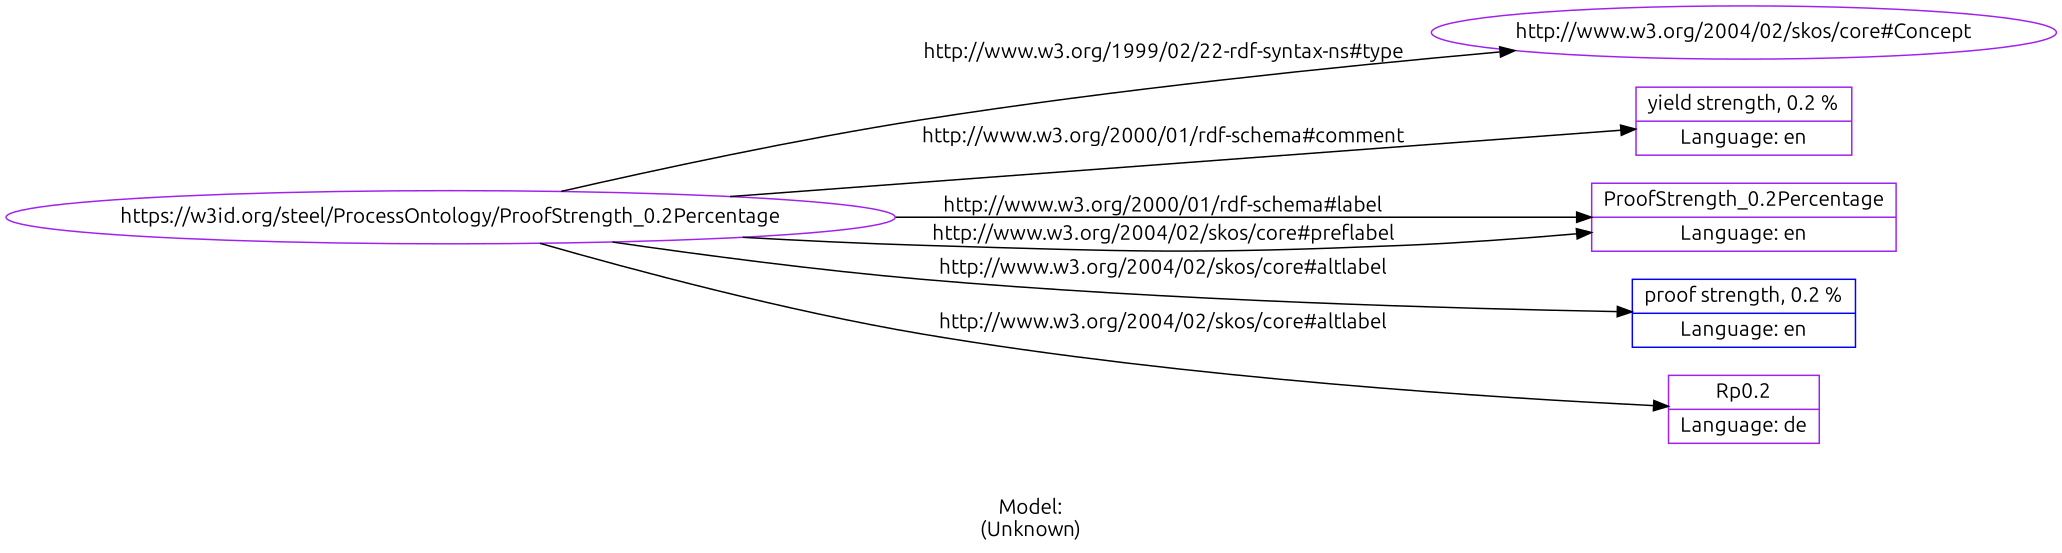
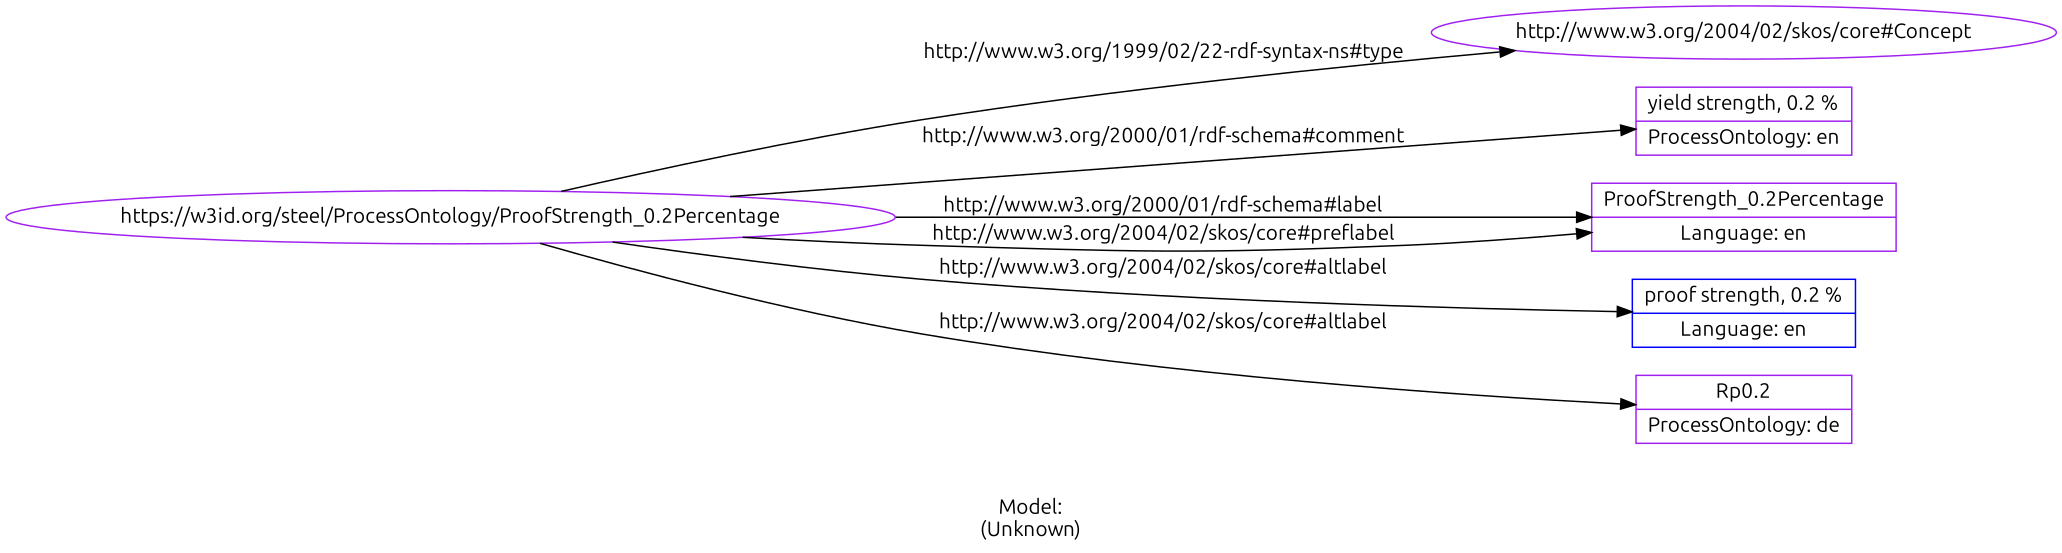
(1744, 137) -> (1744, 137)
(1744, 426) -> (1744, 426)
